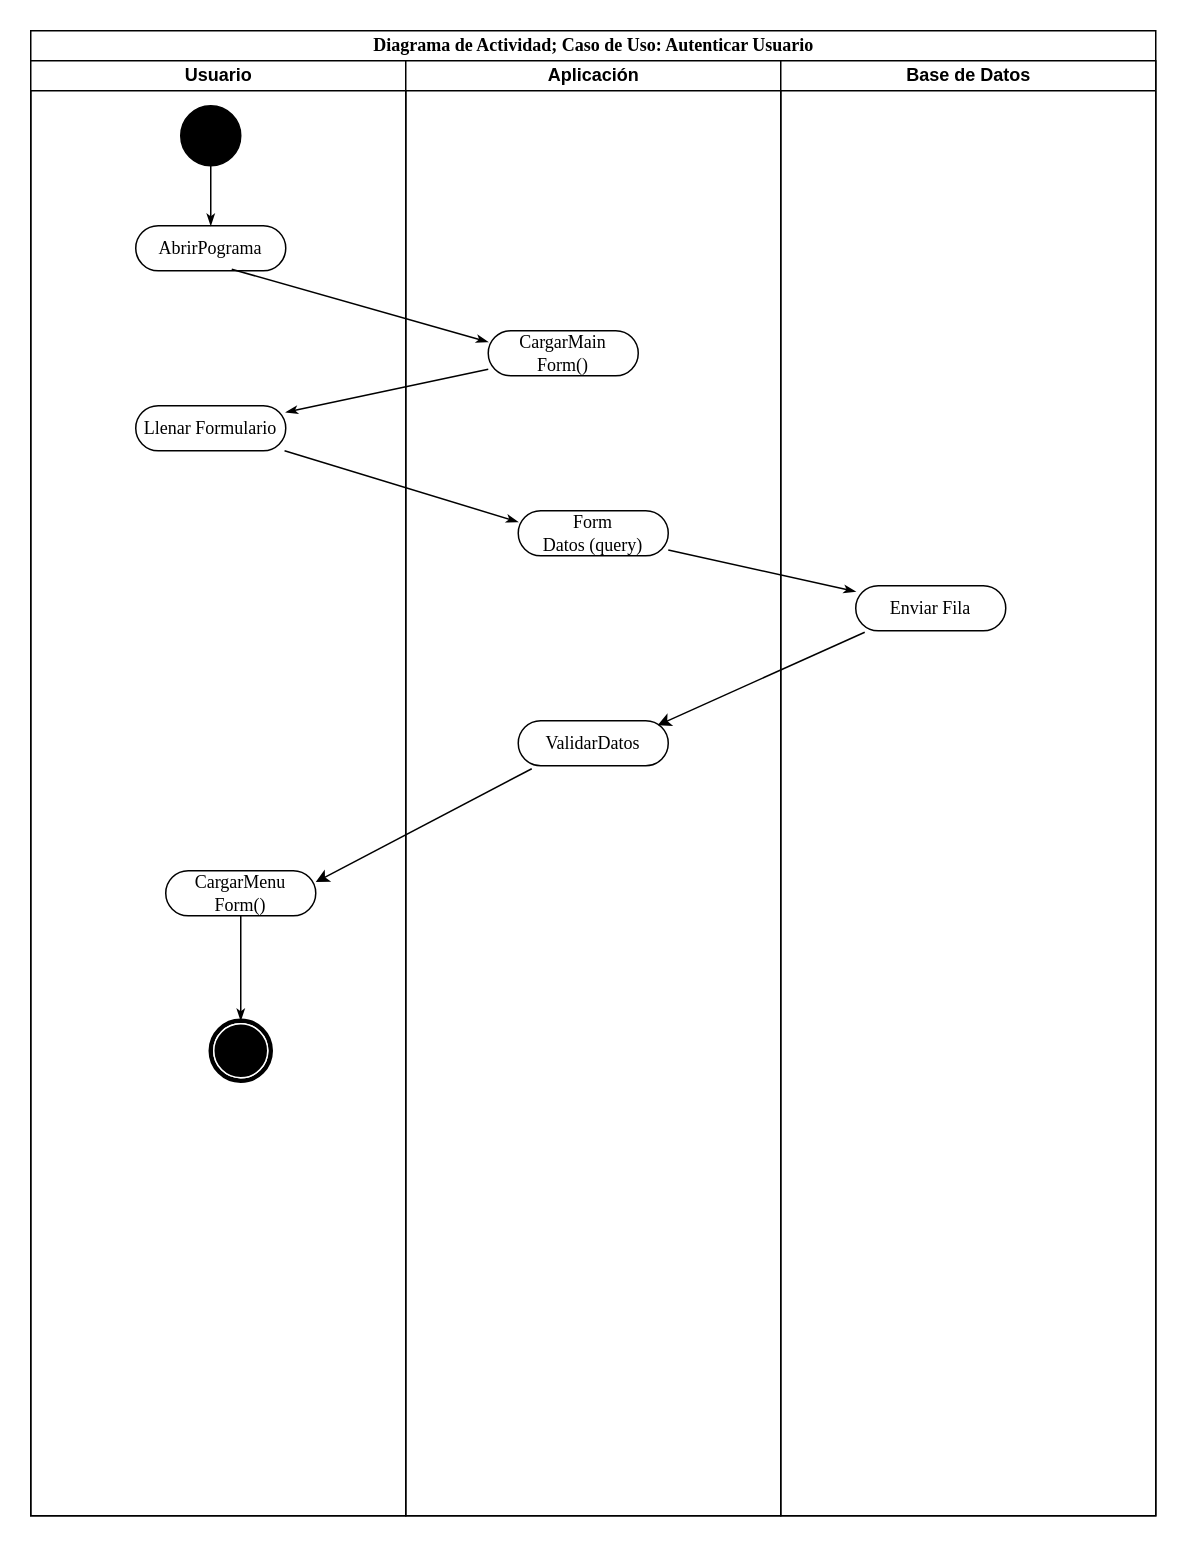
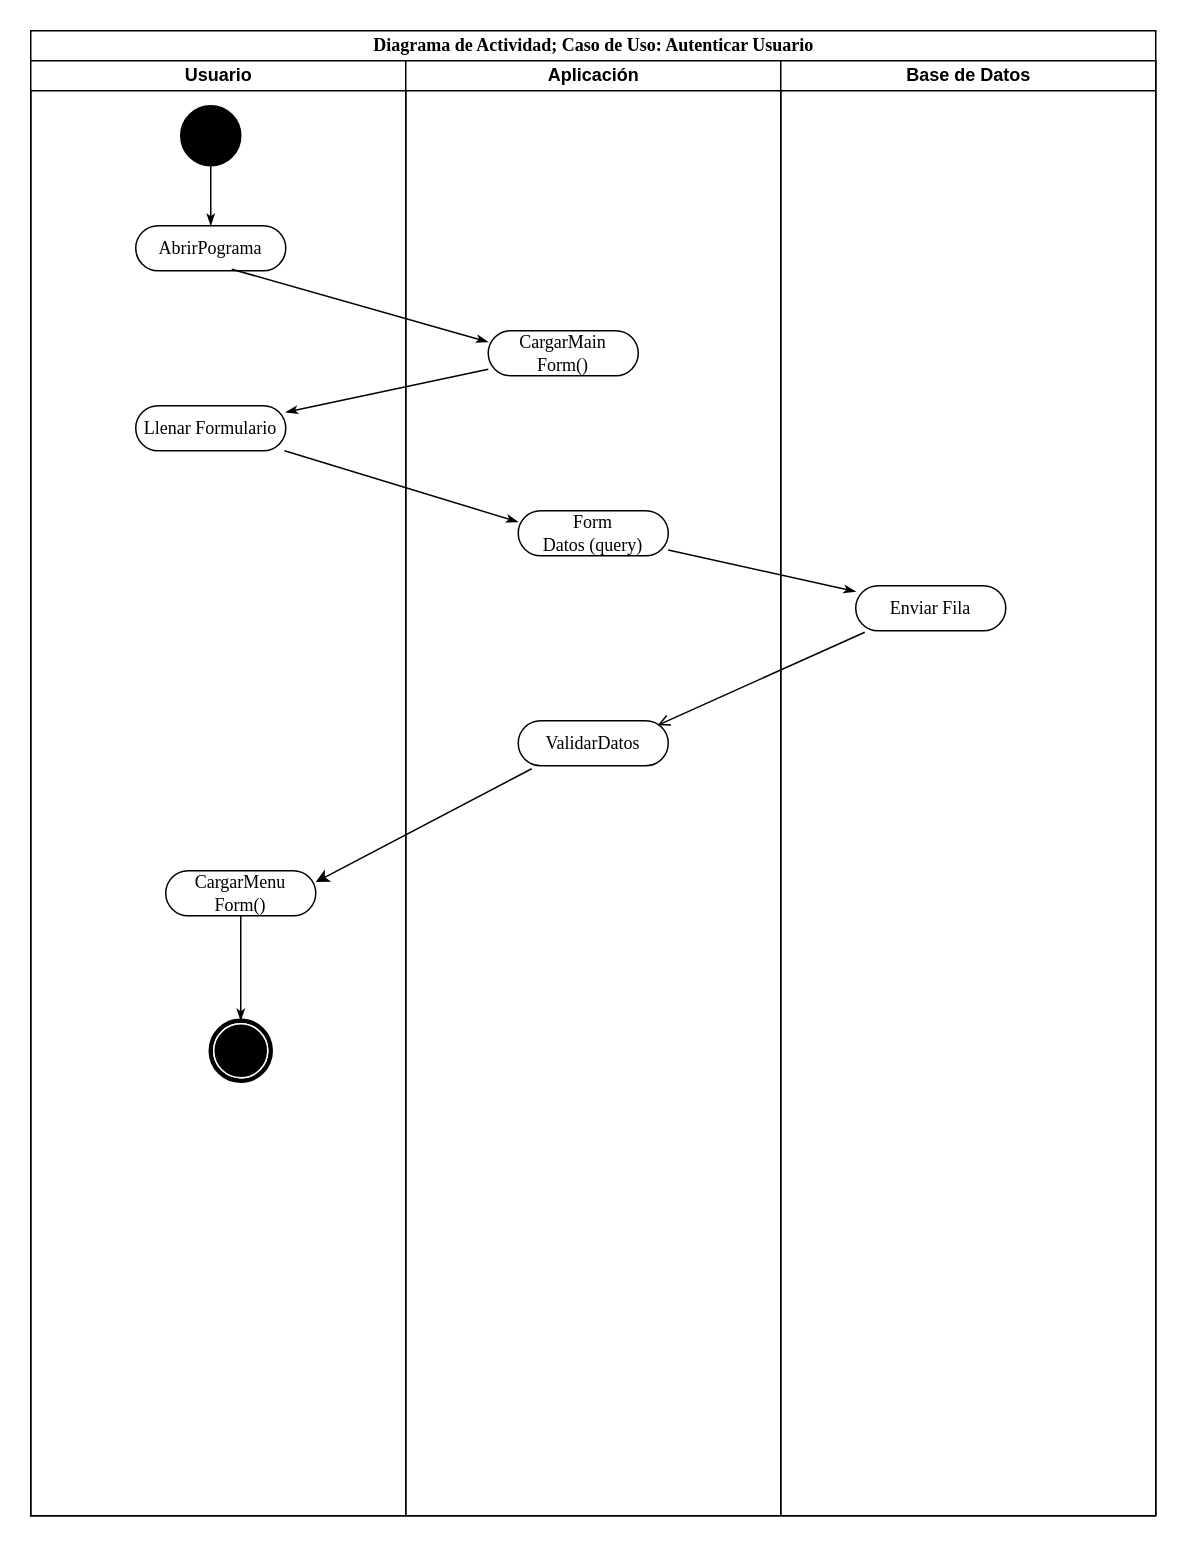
(668, 721) -> (665, 722)
